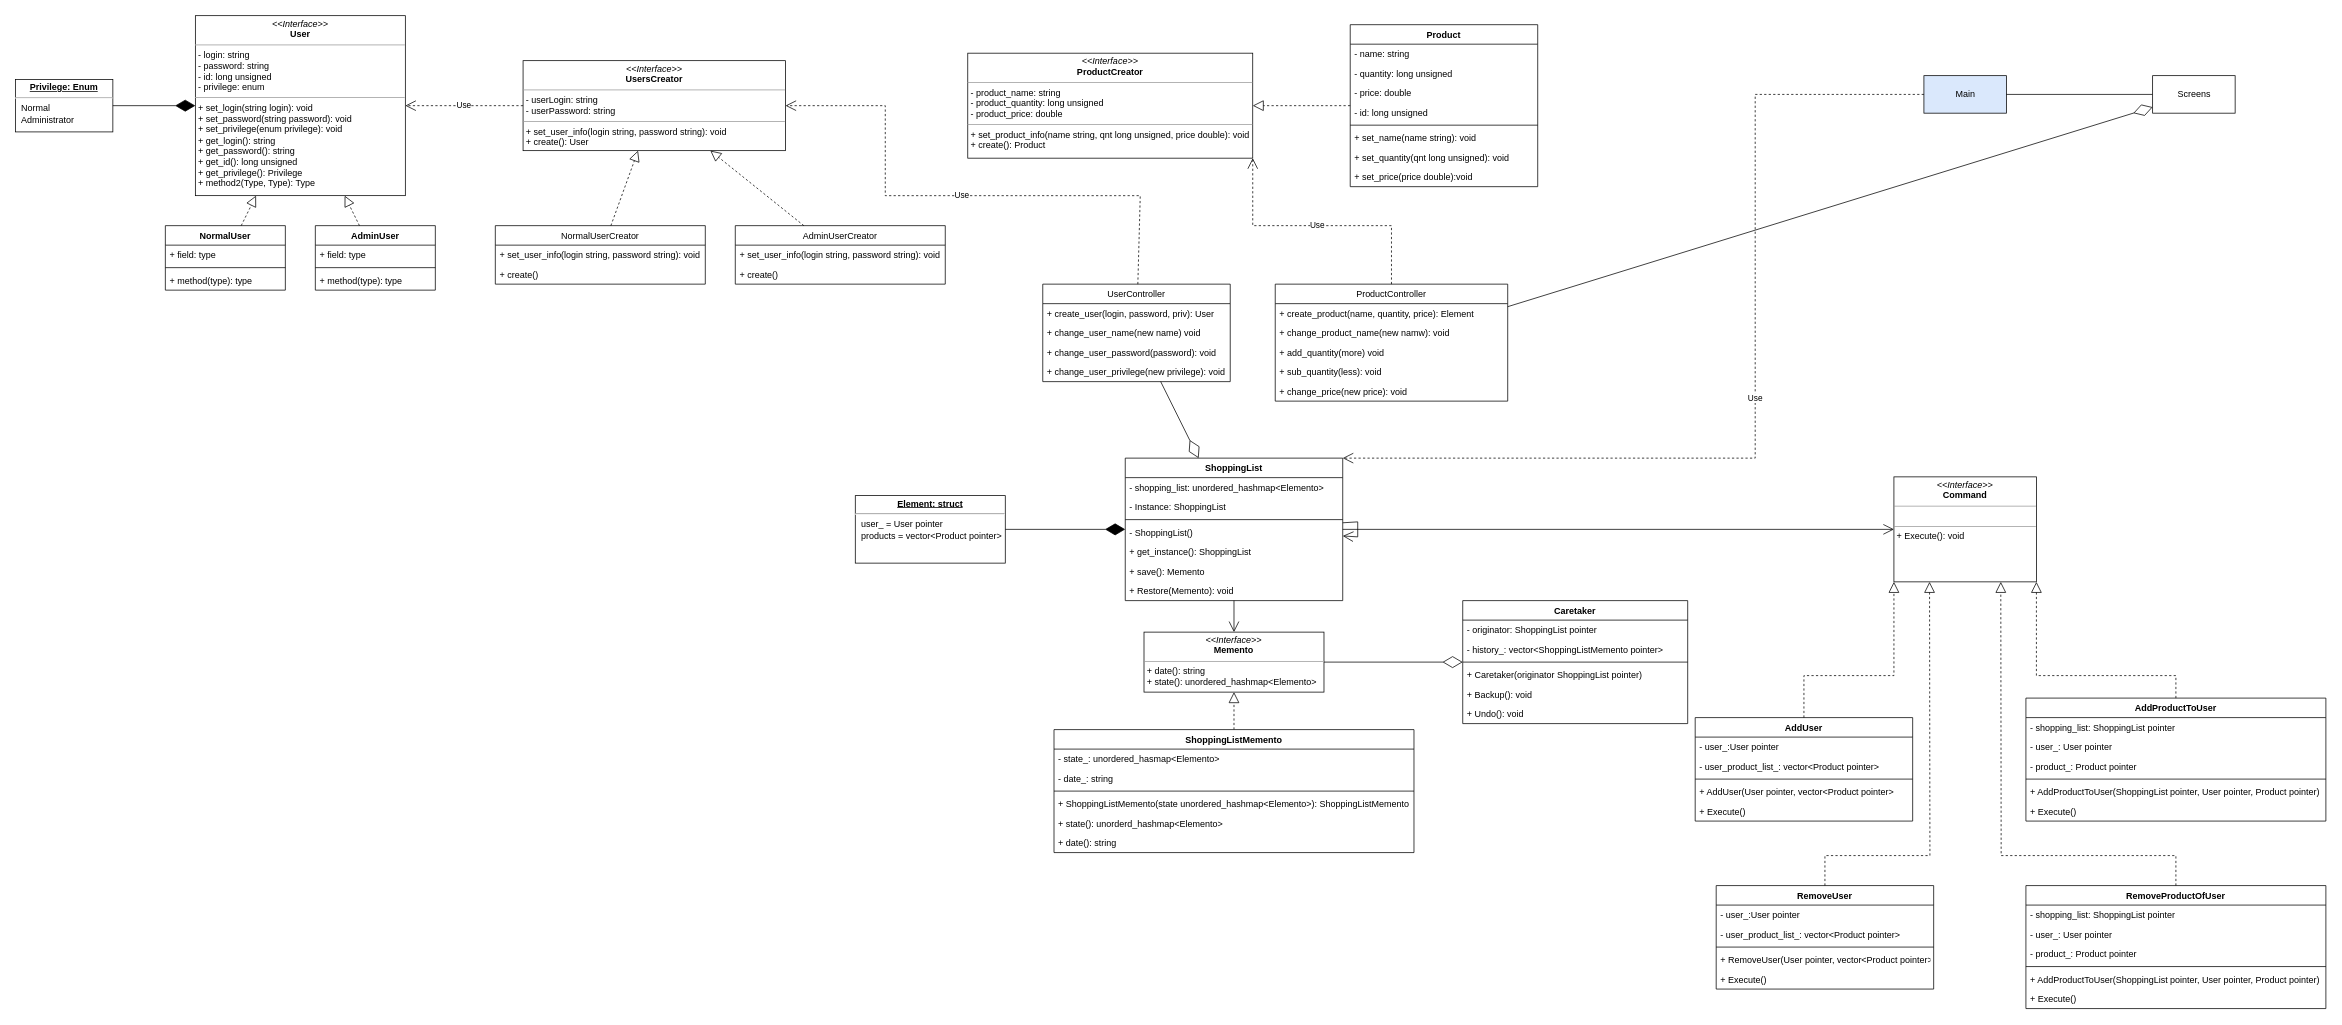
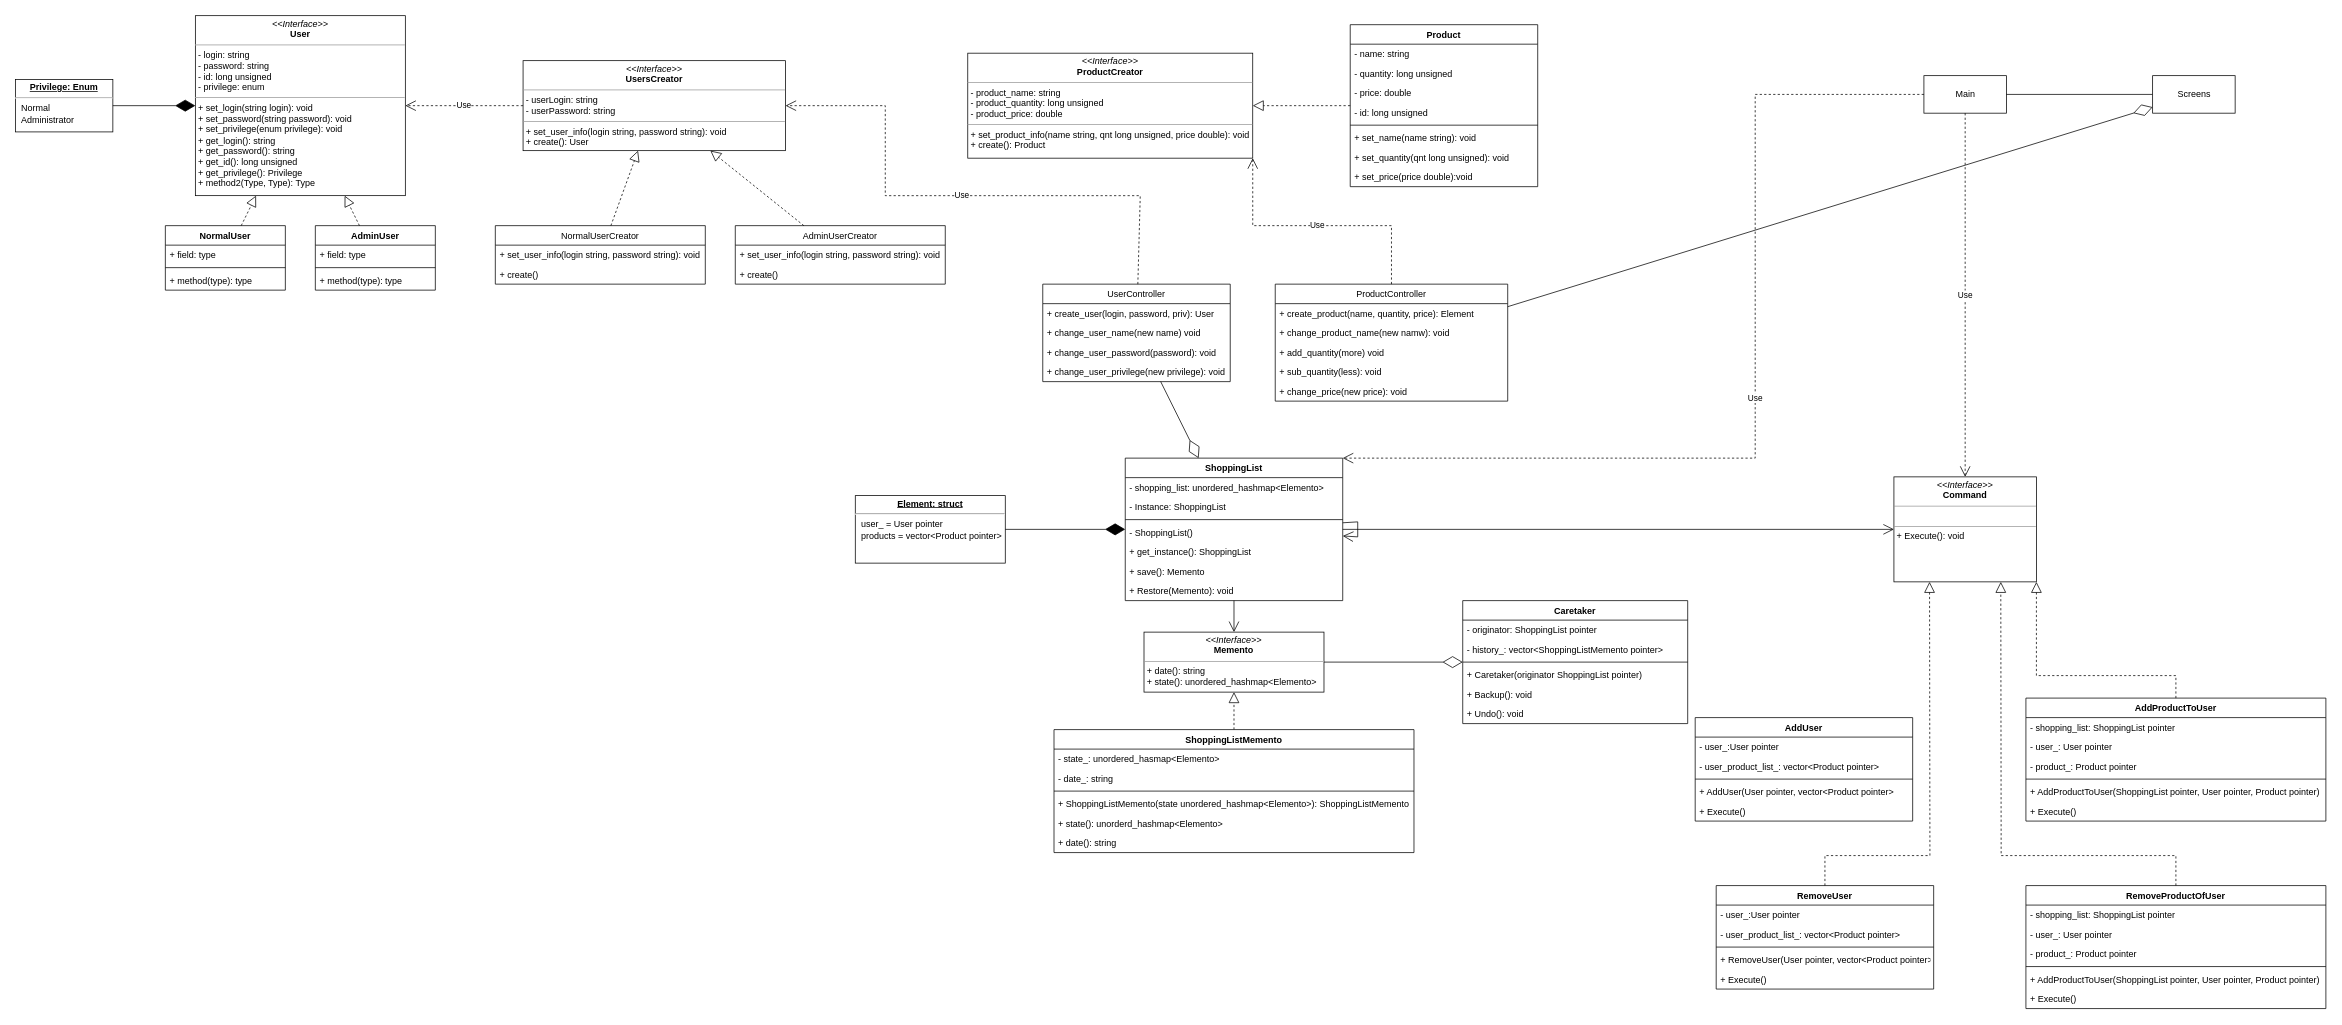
(1965, 94) -> (1965, 94)
none -> (1965, 294)
(1869, 675) -> none
